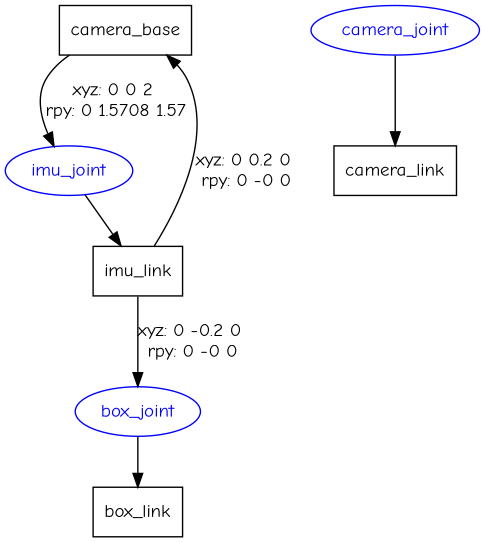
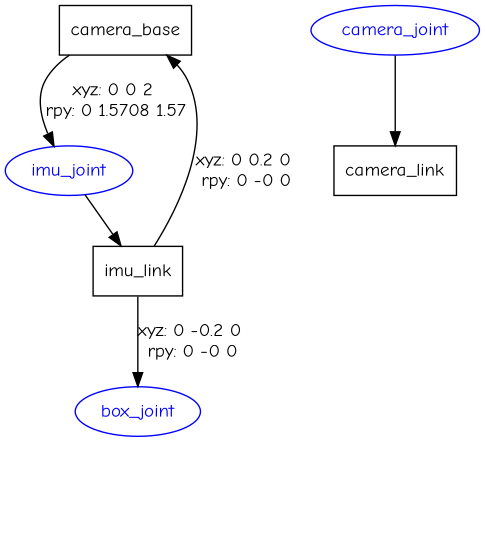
(138, 512) -> none
